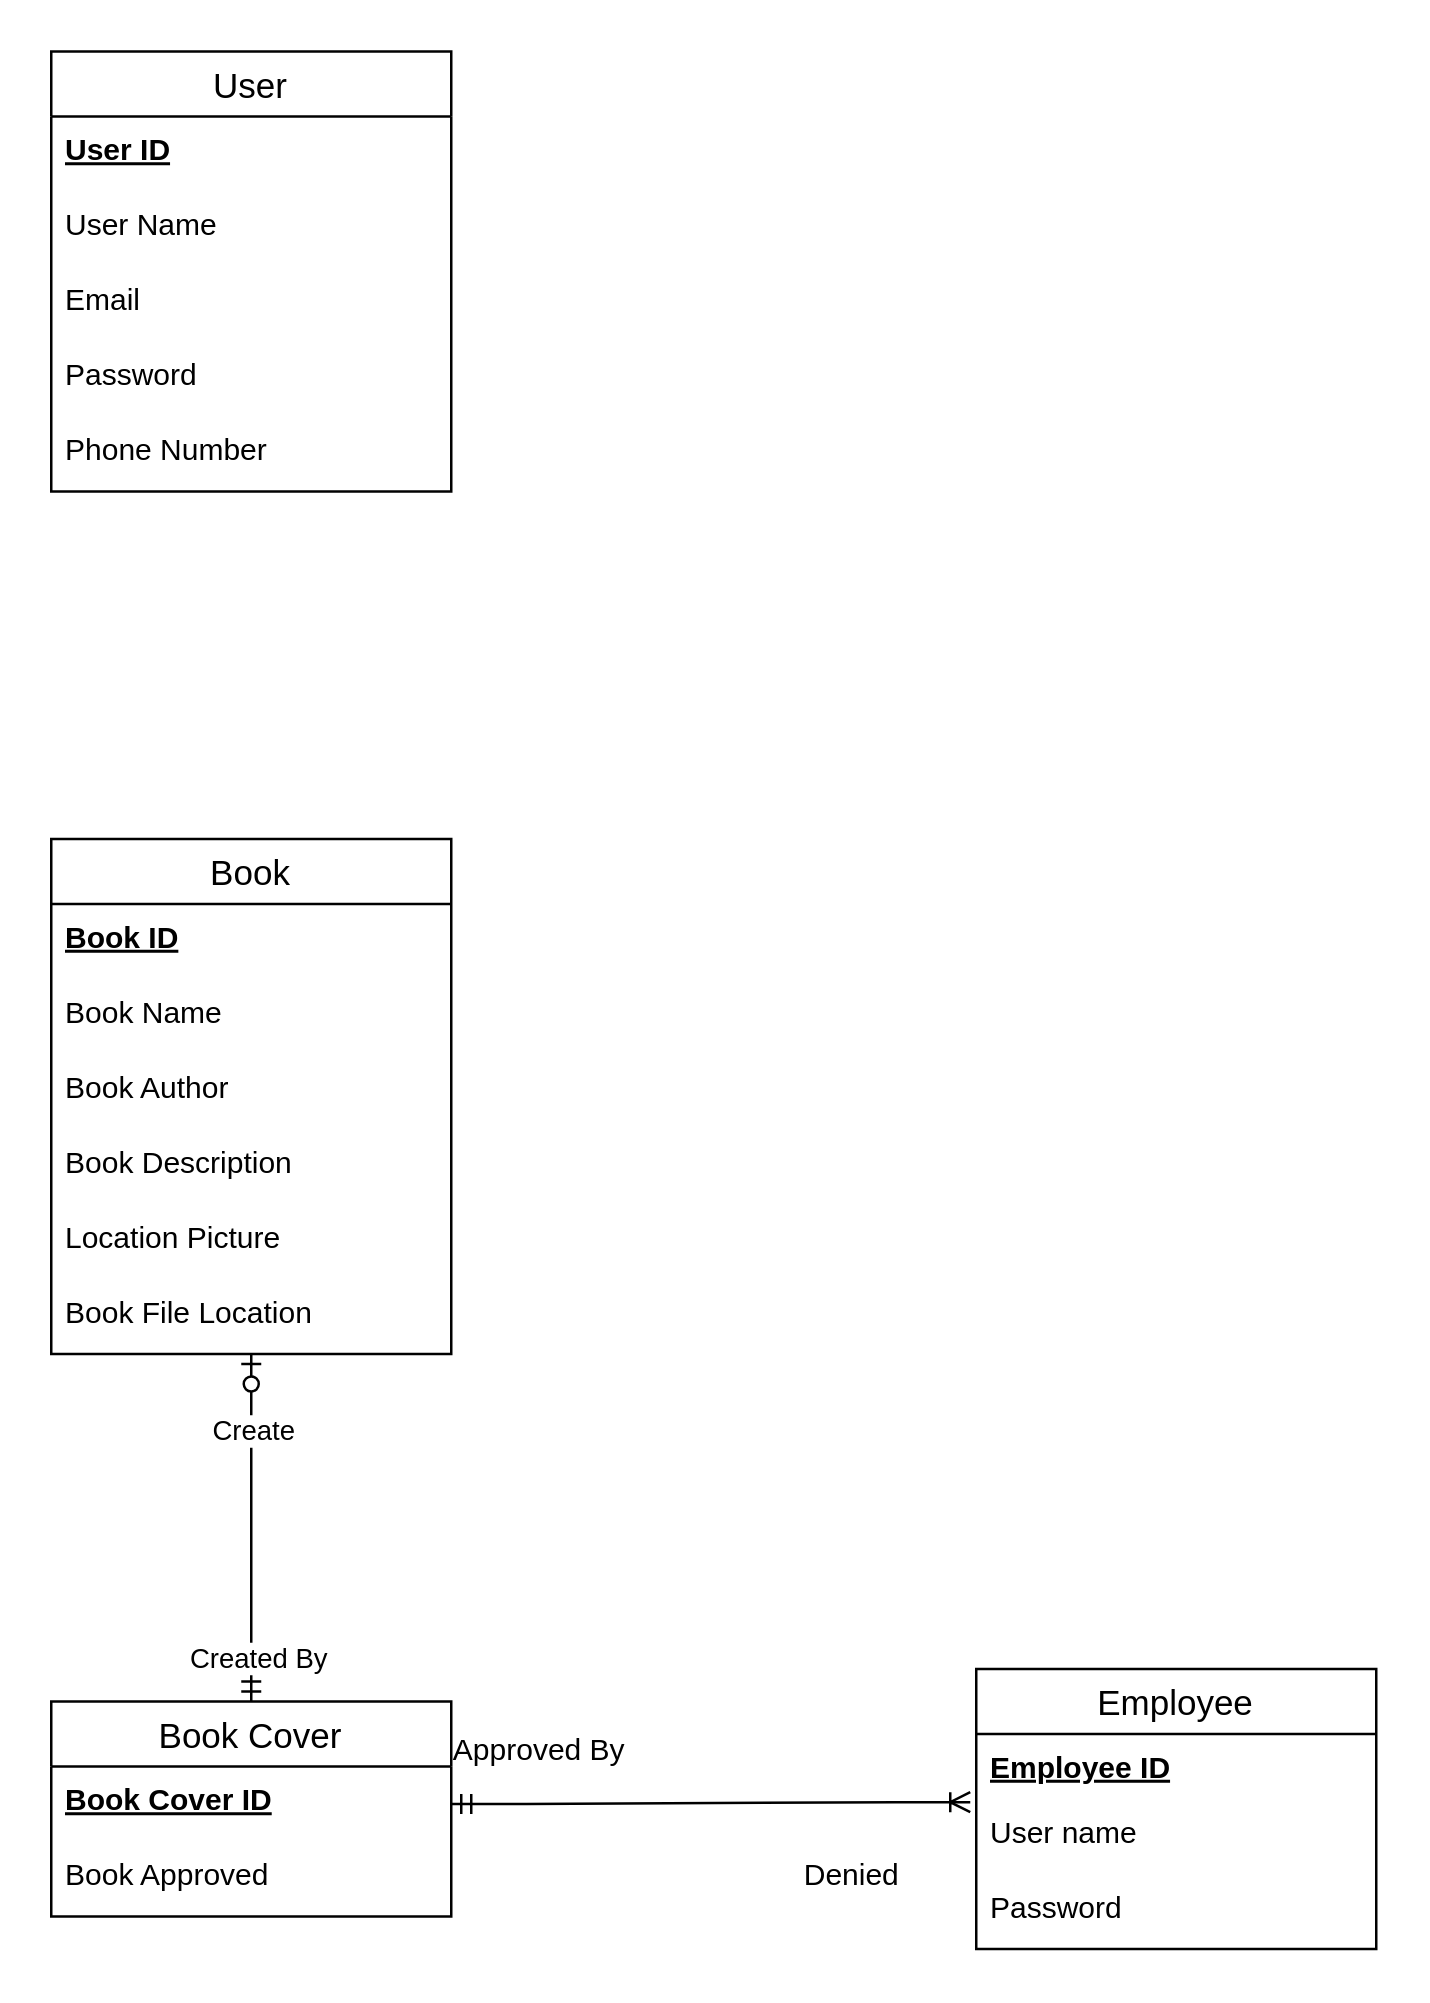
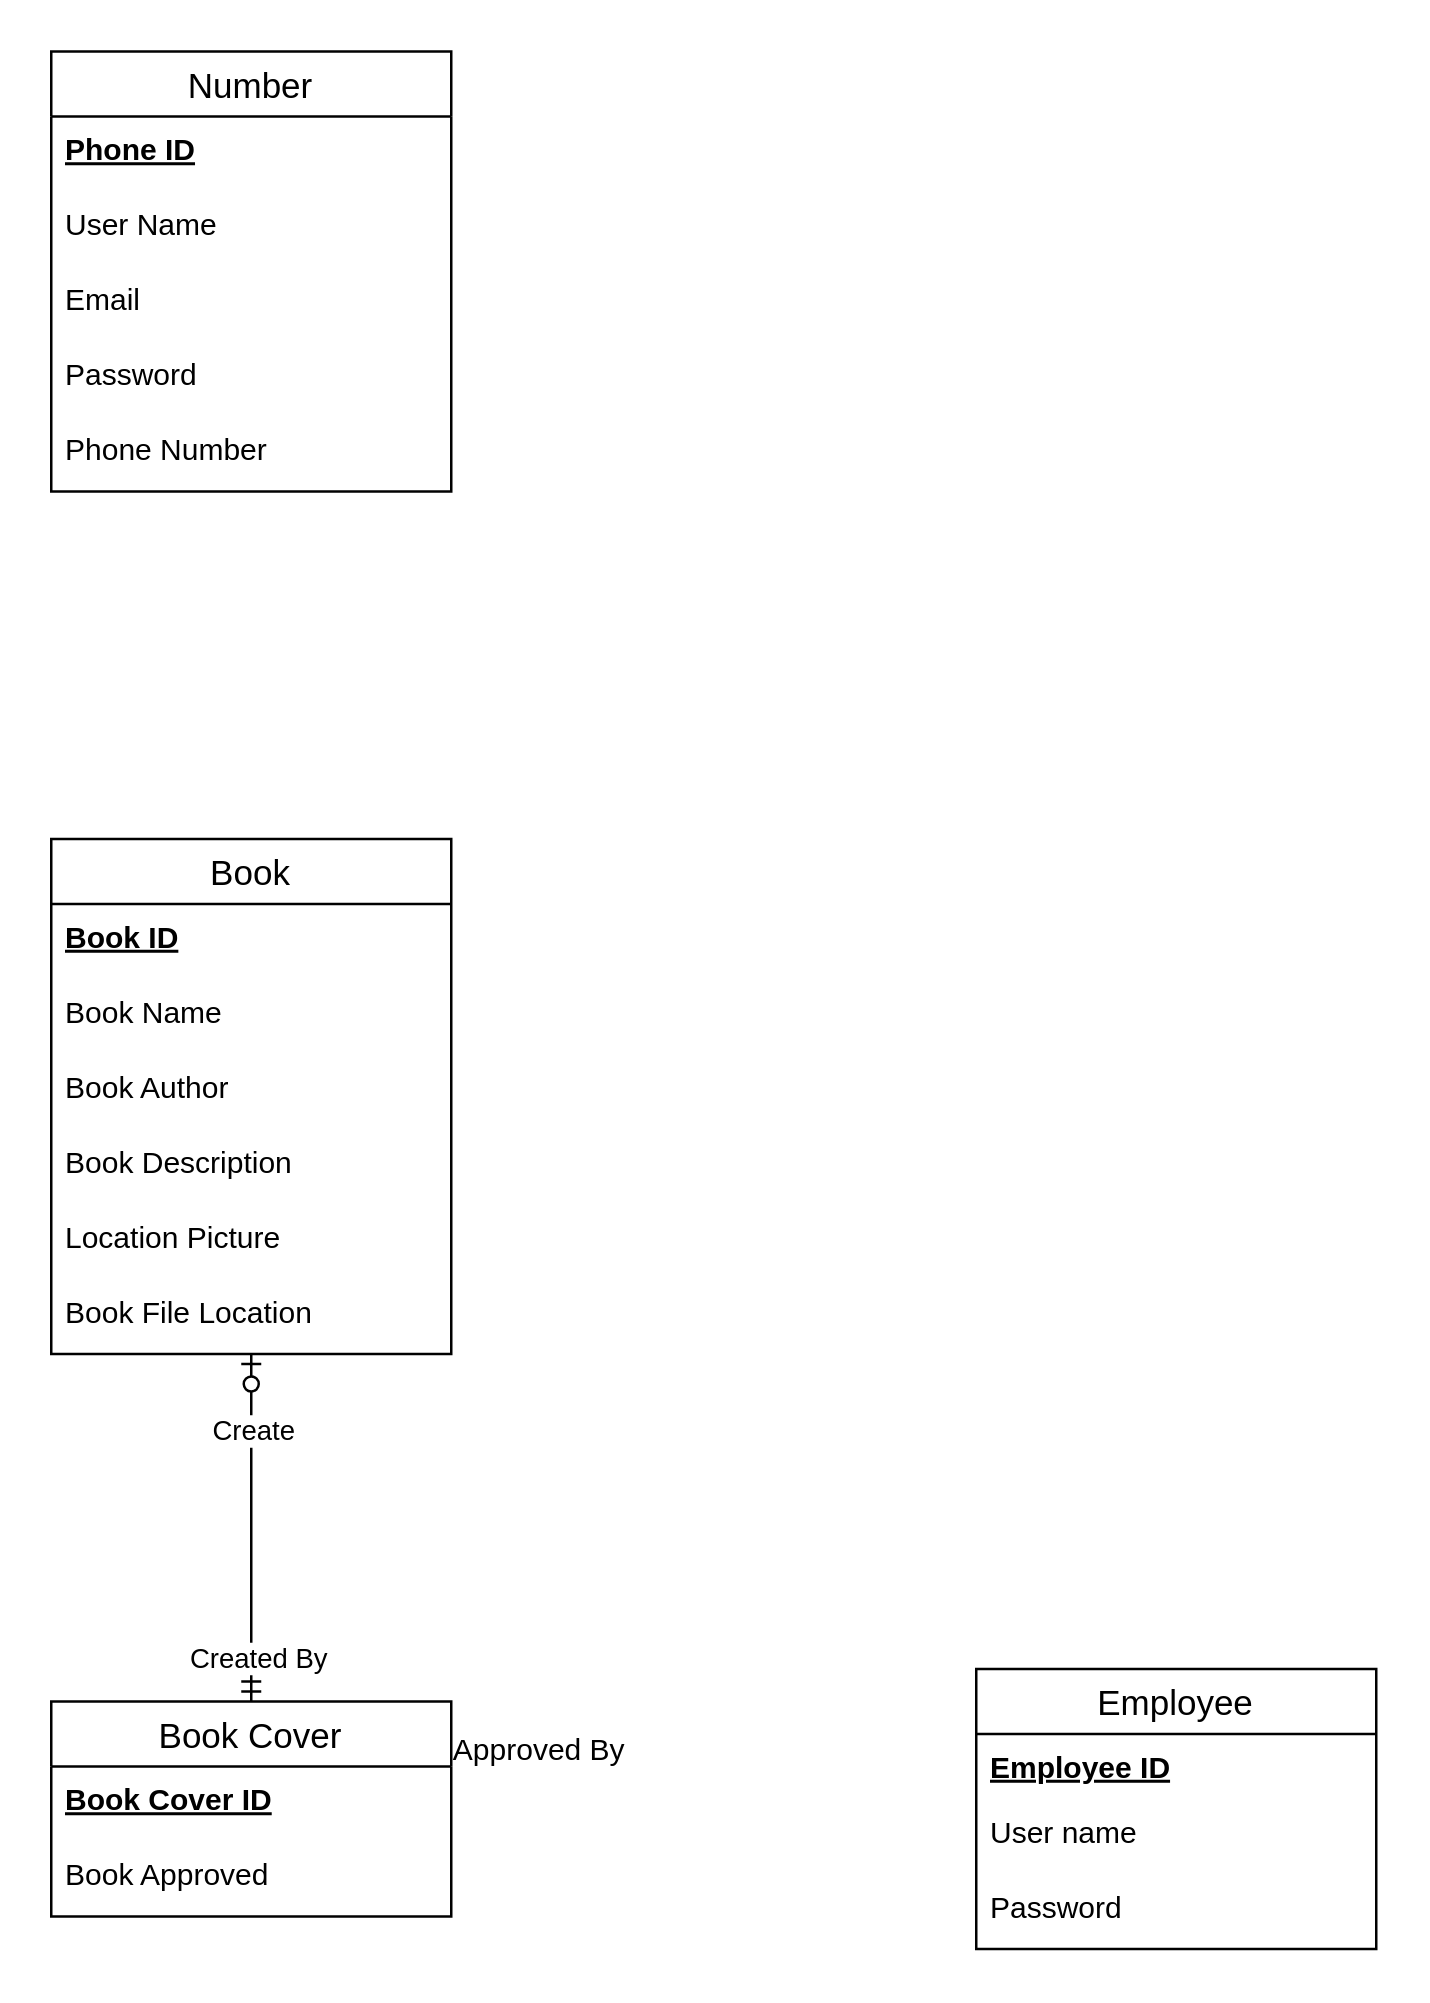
(250, 86) -> (250, 86)
(120, 150) -> (128, 150)
(712, 1803) -> none
(851, 1876) -> none
